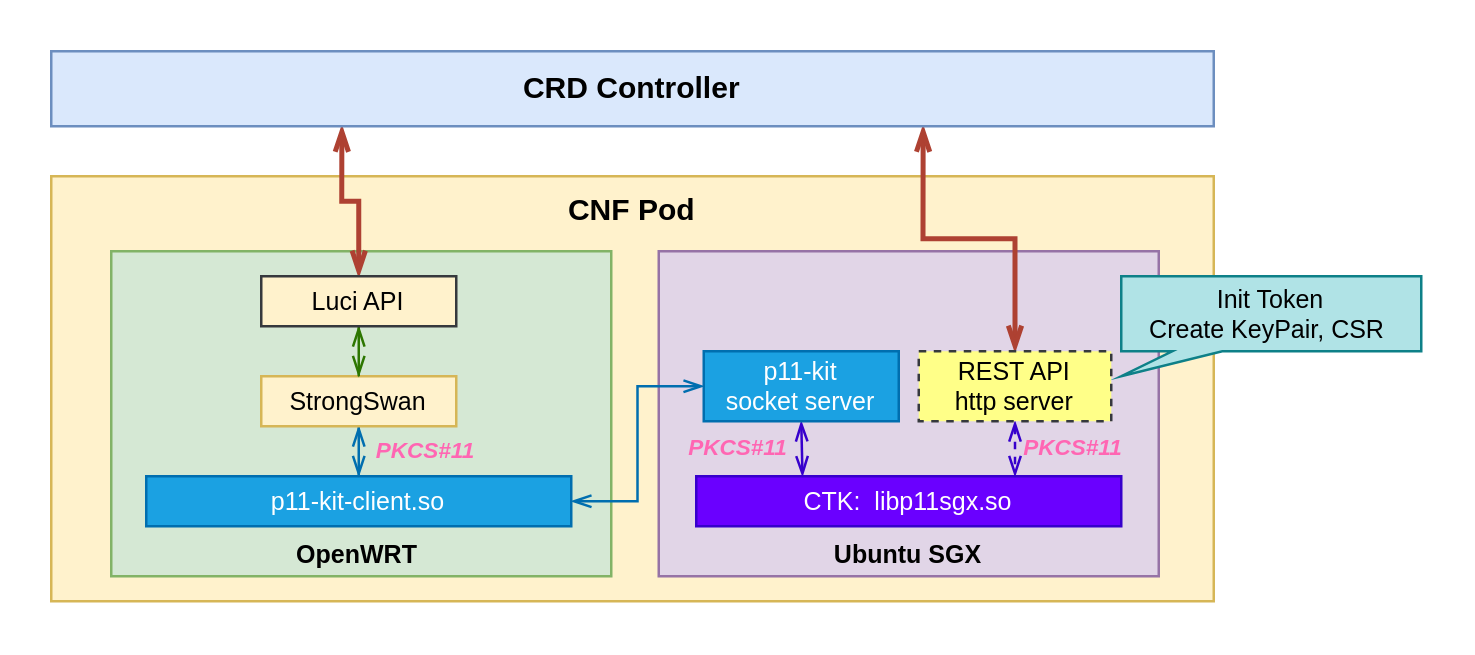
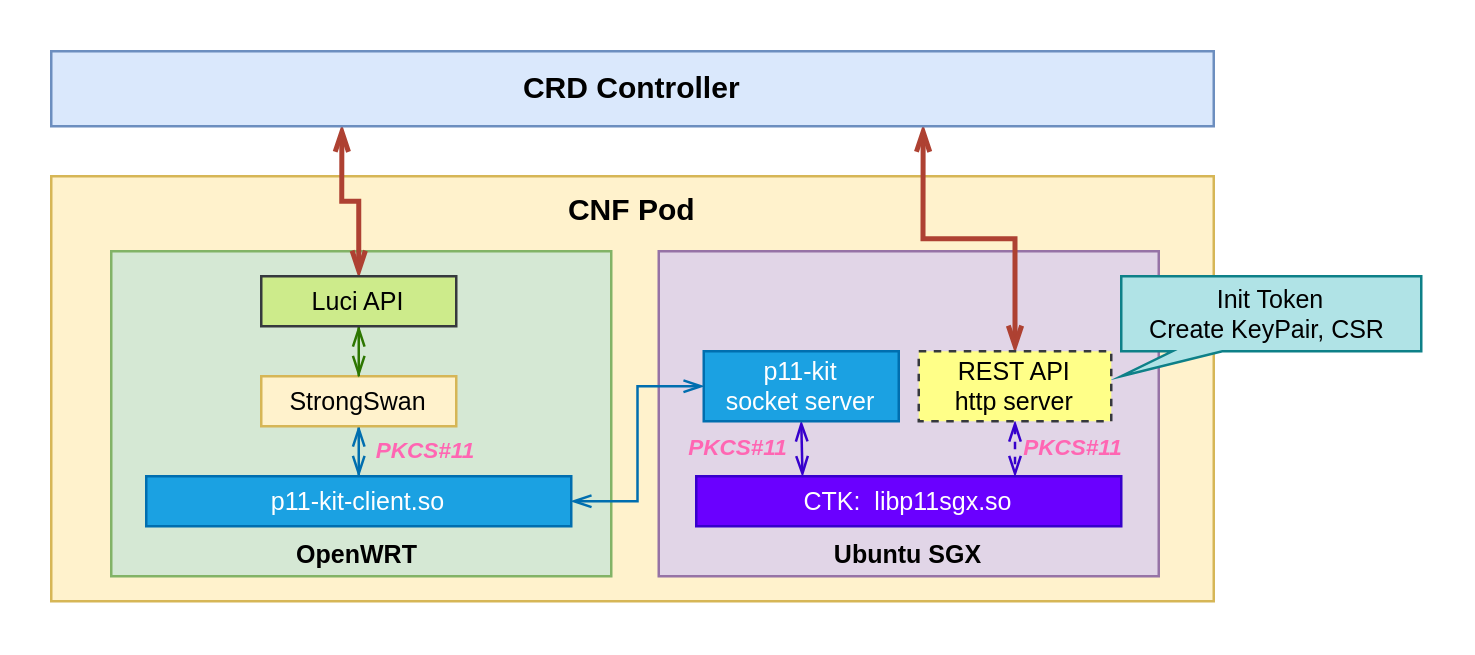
(359, 301) -> (359, 301)
